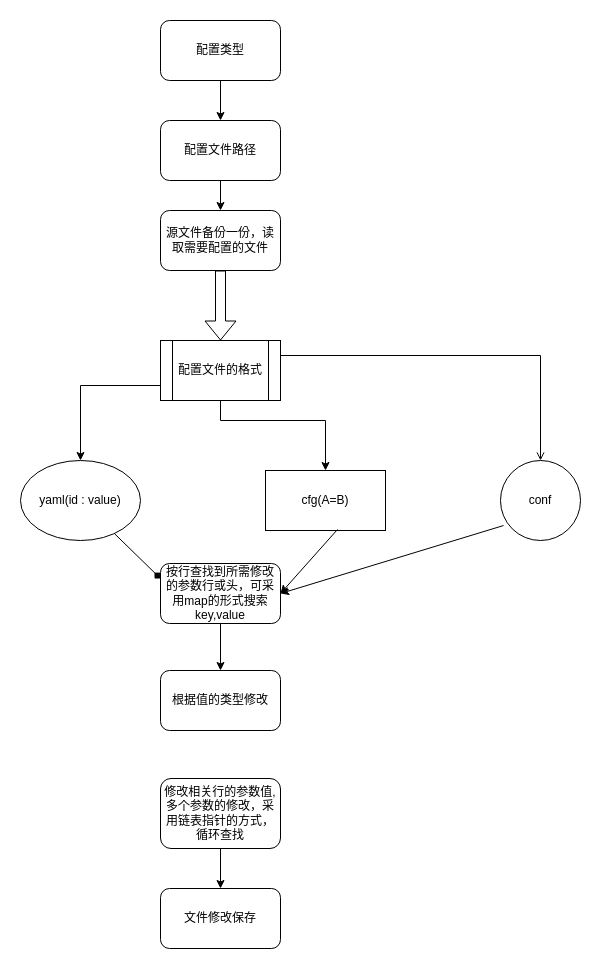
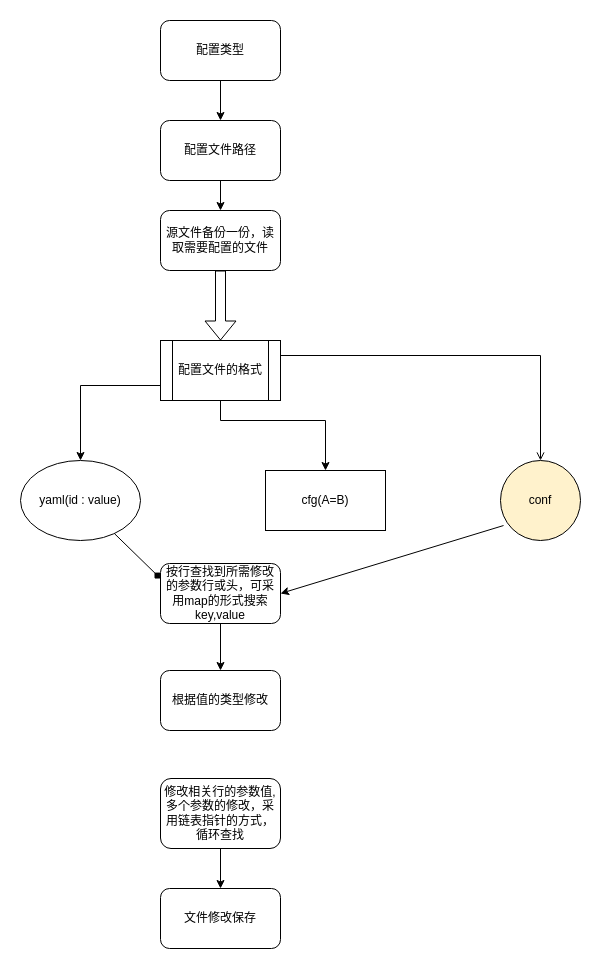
(541, 501) -> (541, 501)
(311, 559) -> none
